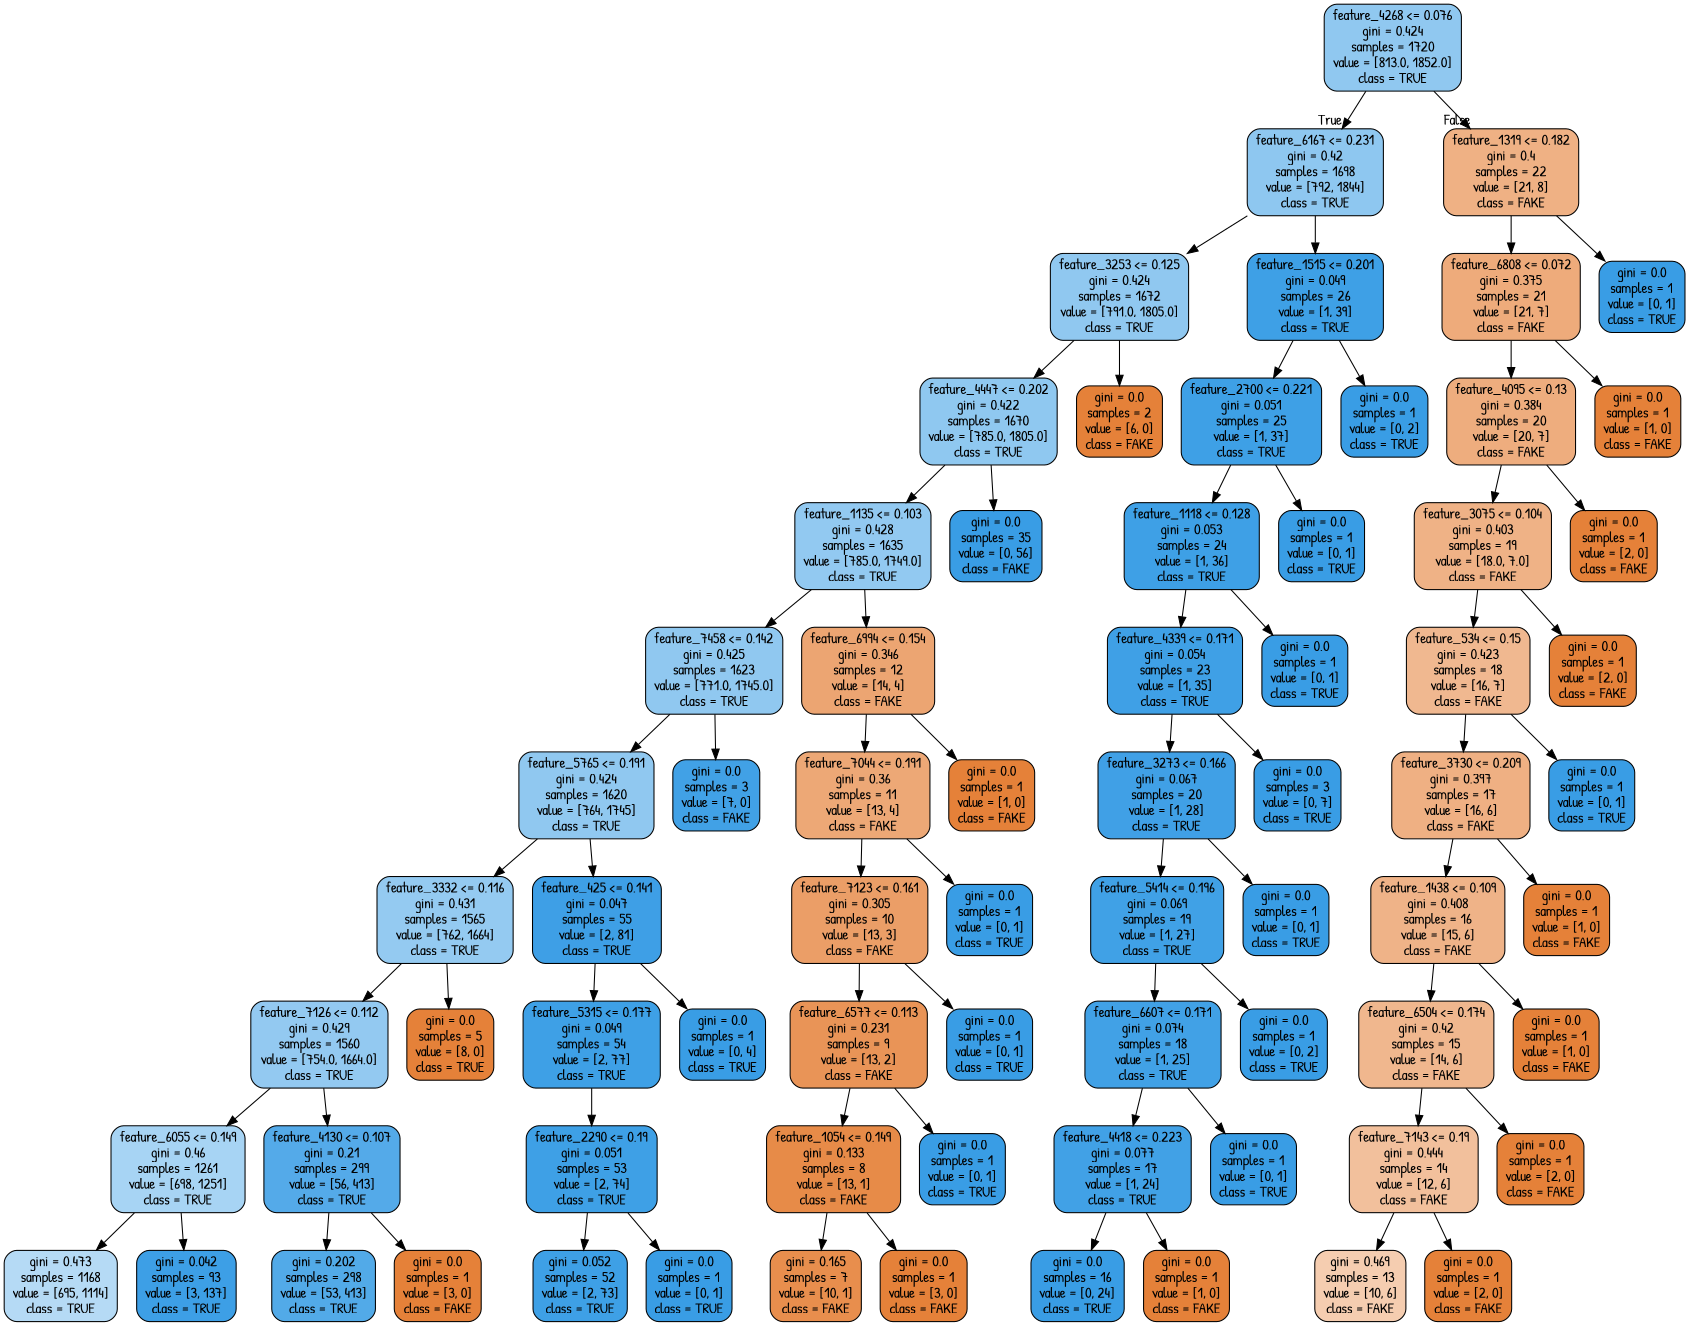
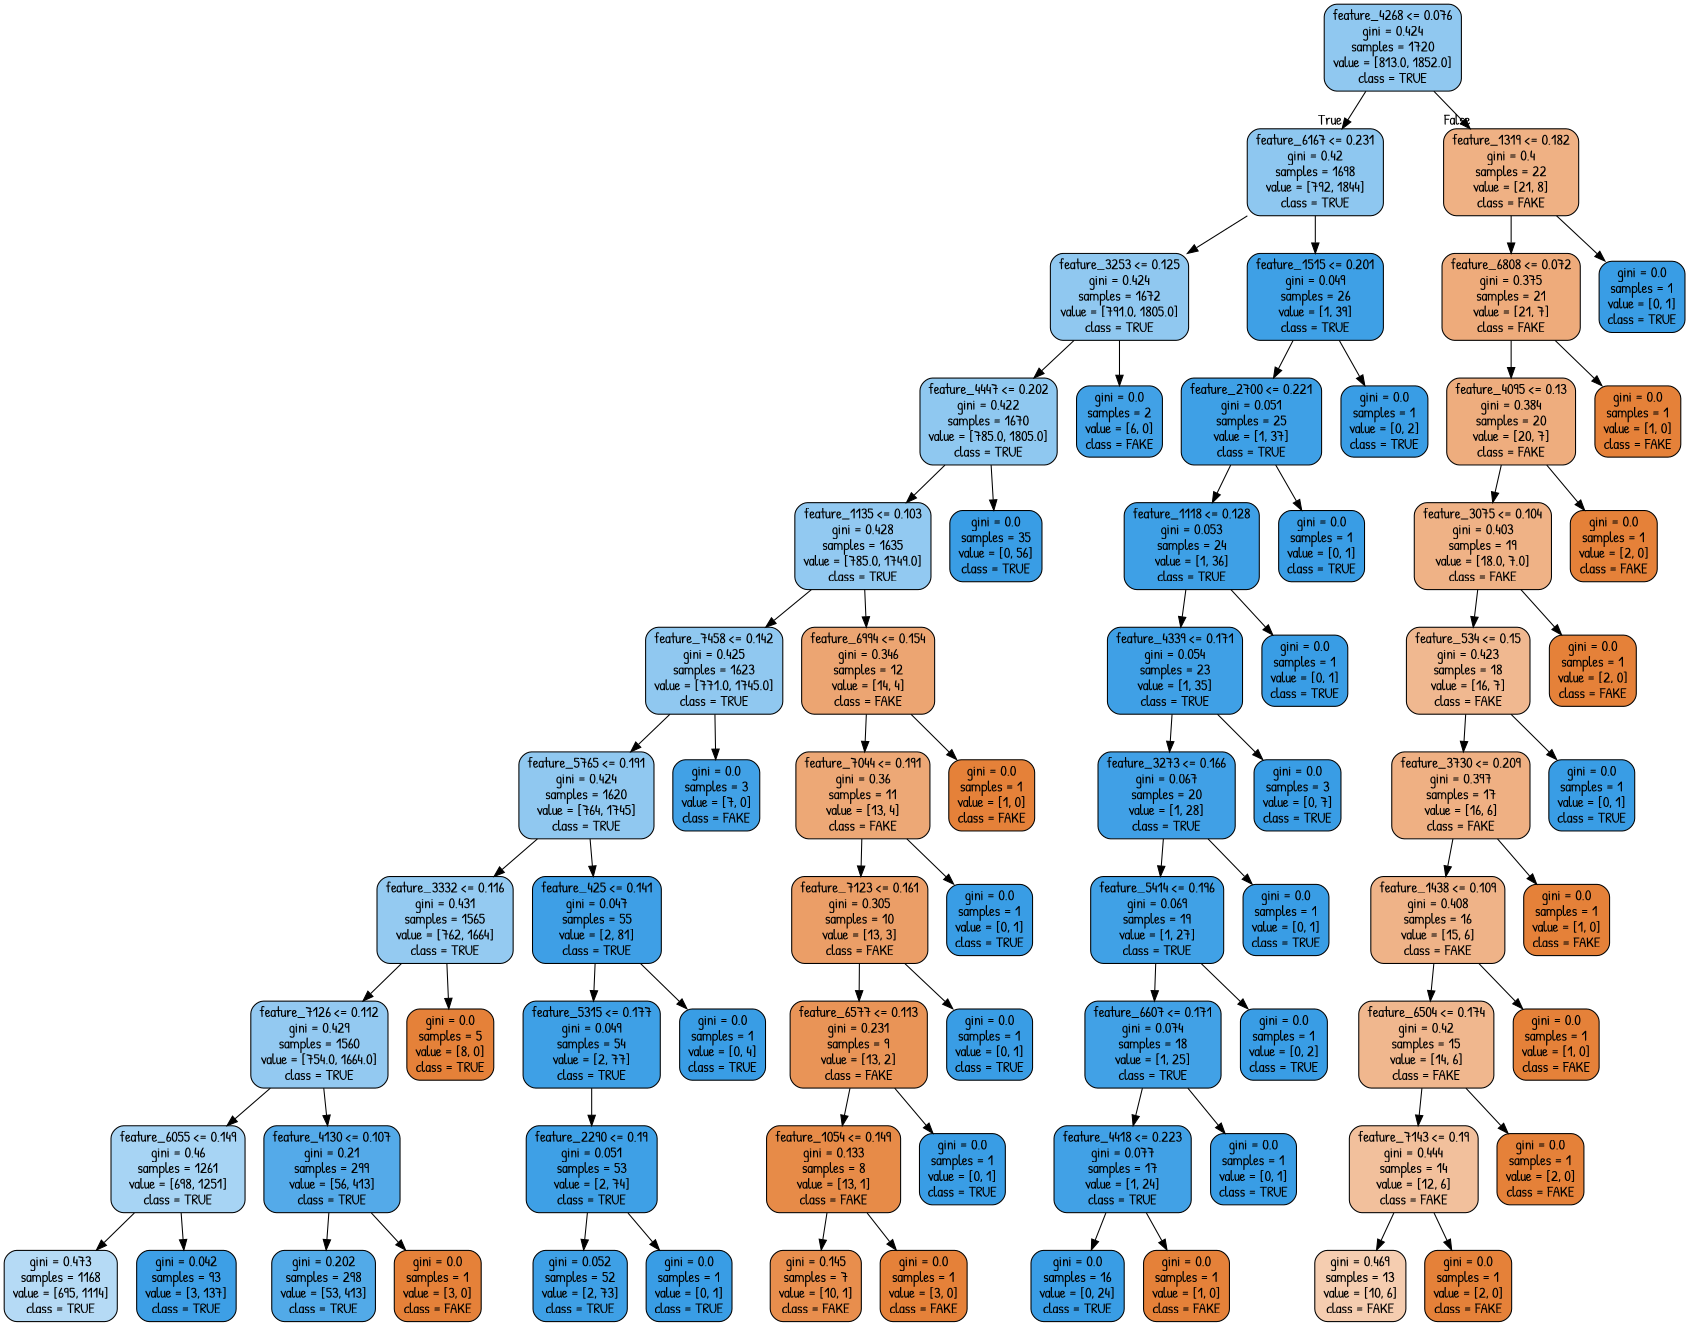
(1119, 422) -> (1119, 422)
(996, 546) -> (996, 546)
(816, 1286) -> (816, 1286)
